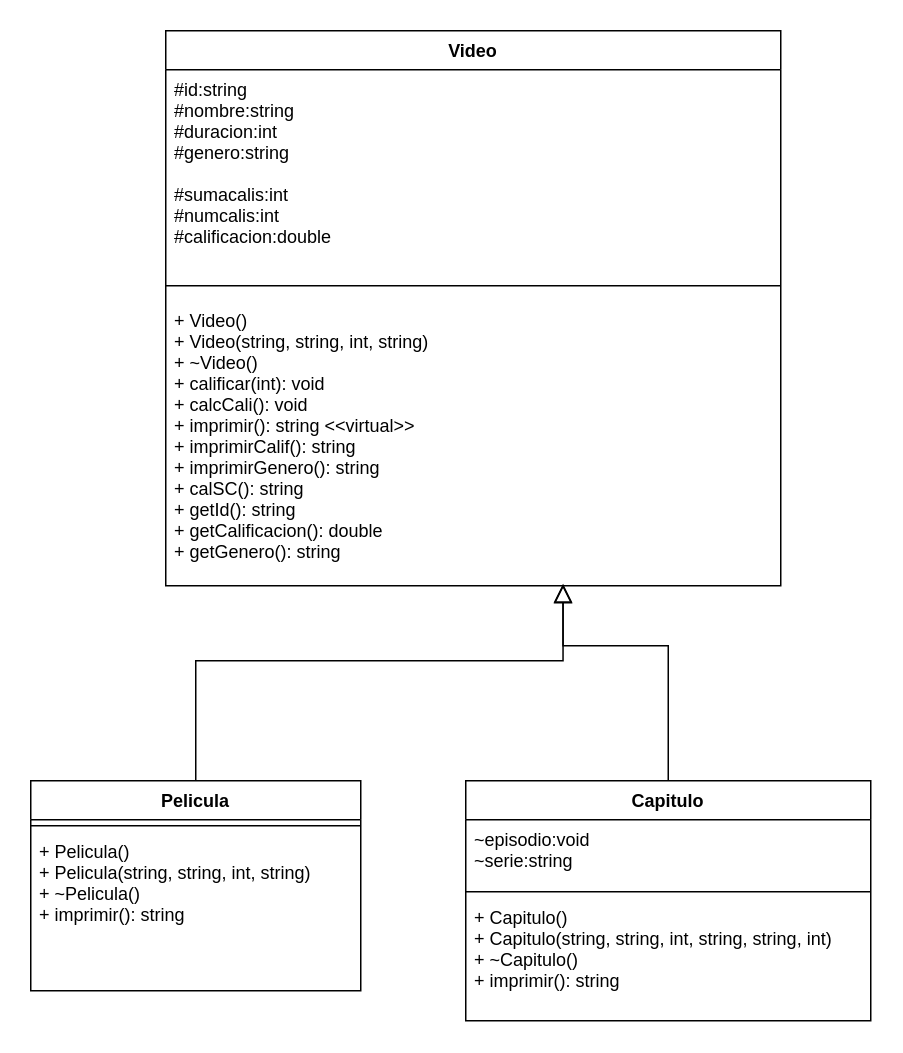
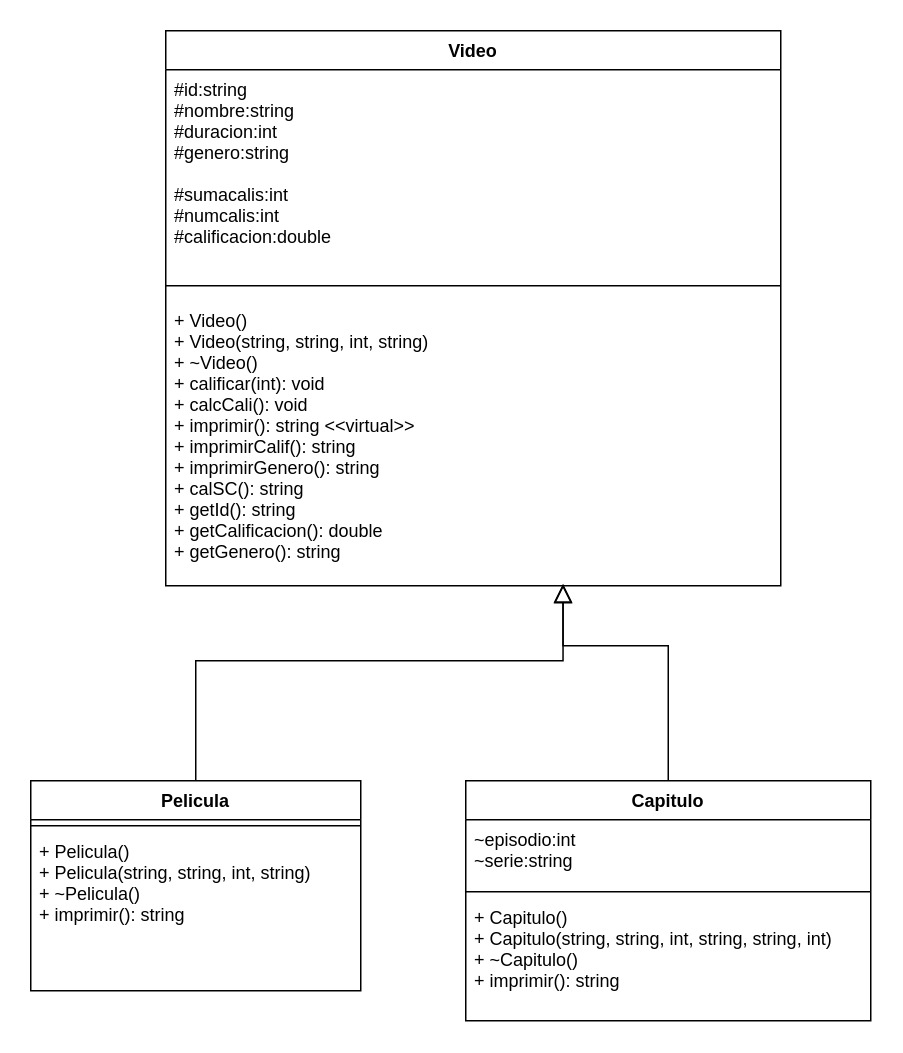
(535, 840) -> (530, 840)
